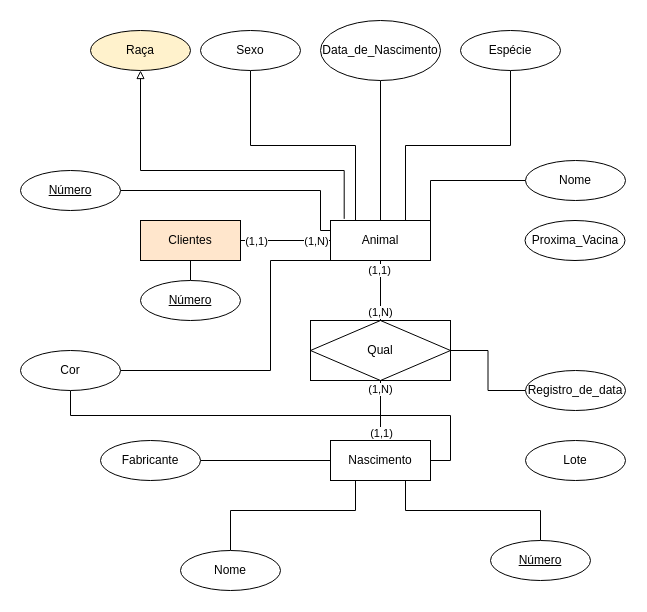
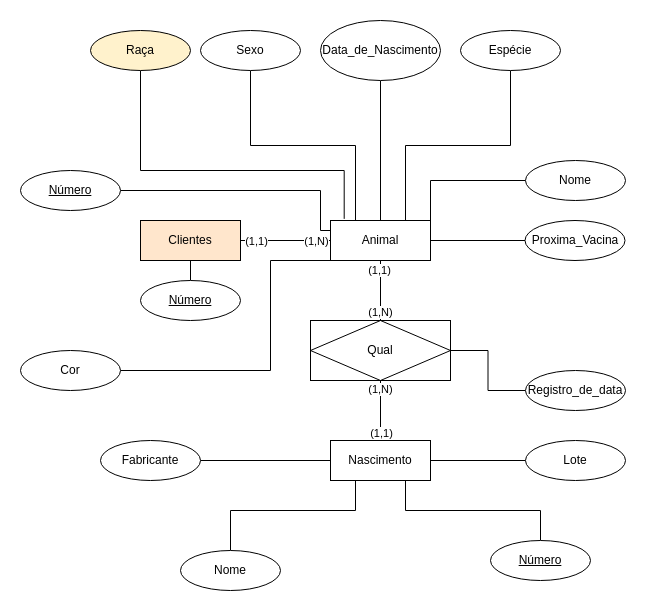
(141, 80) -> (141, 77)
none -> (478, 241)
(273, 416) -> (487, 461)
